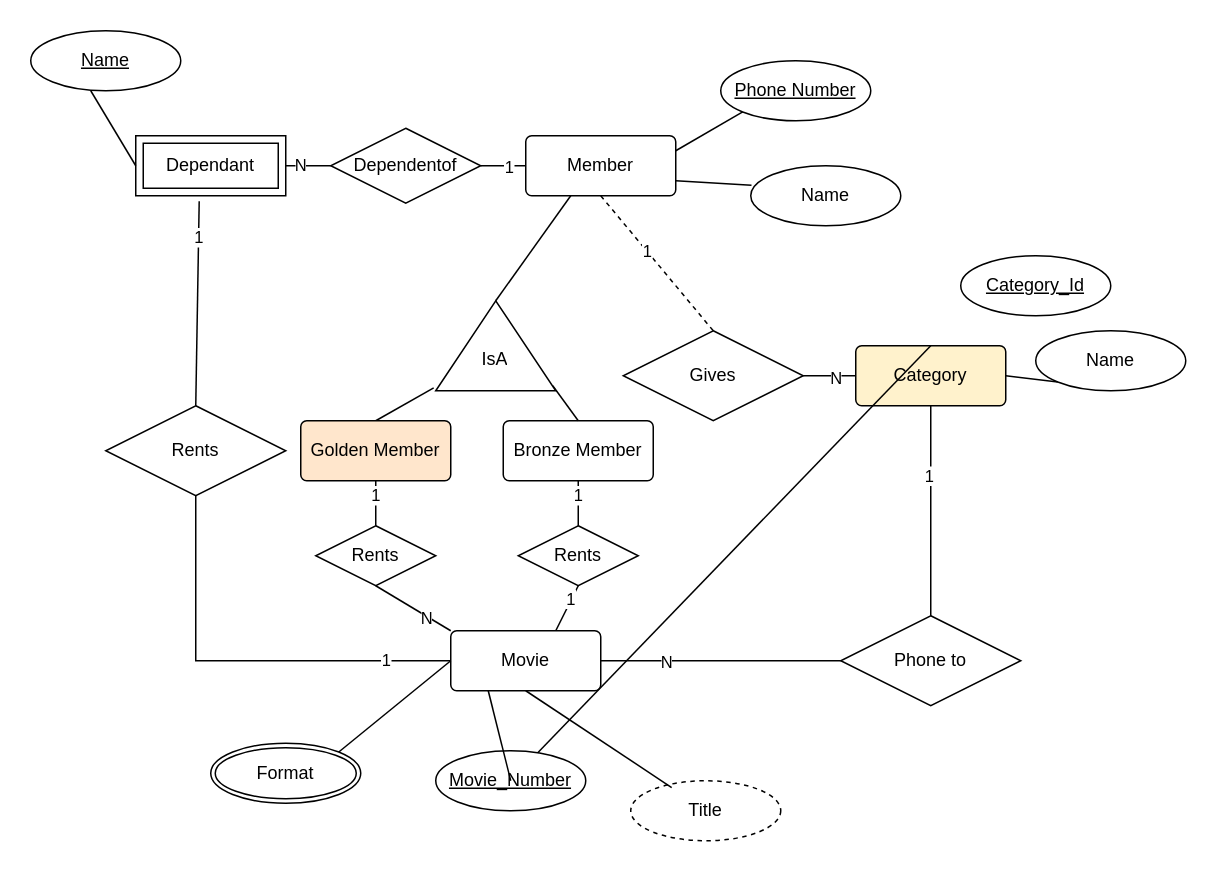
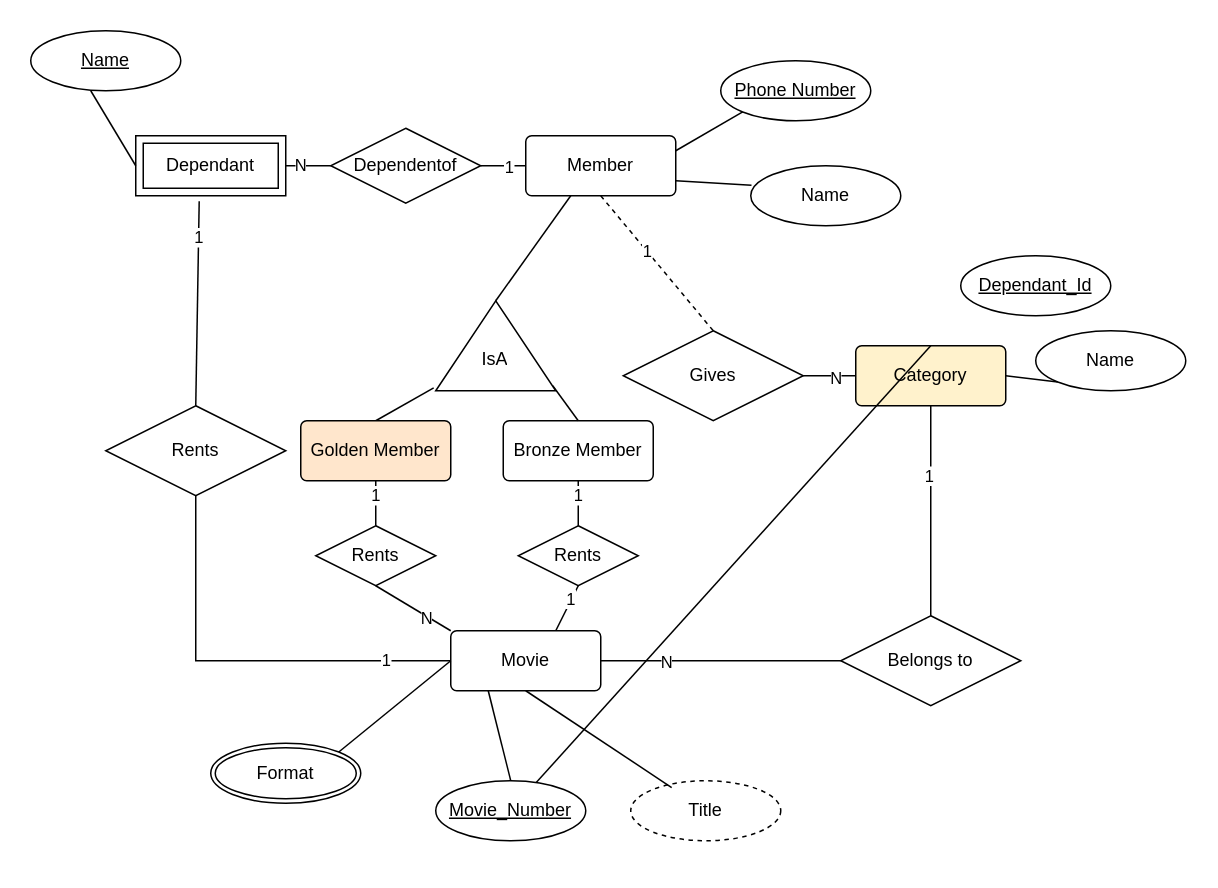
(1036, 286) -> (1036, 286)
(931, 661) -> (931, 661)
(511, 781) -> (511, 811)
